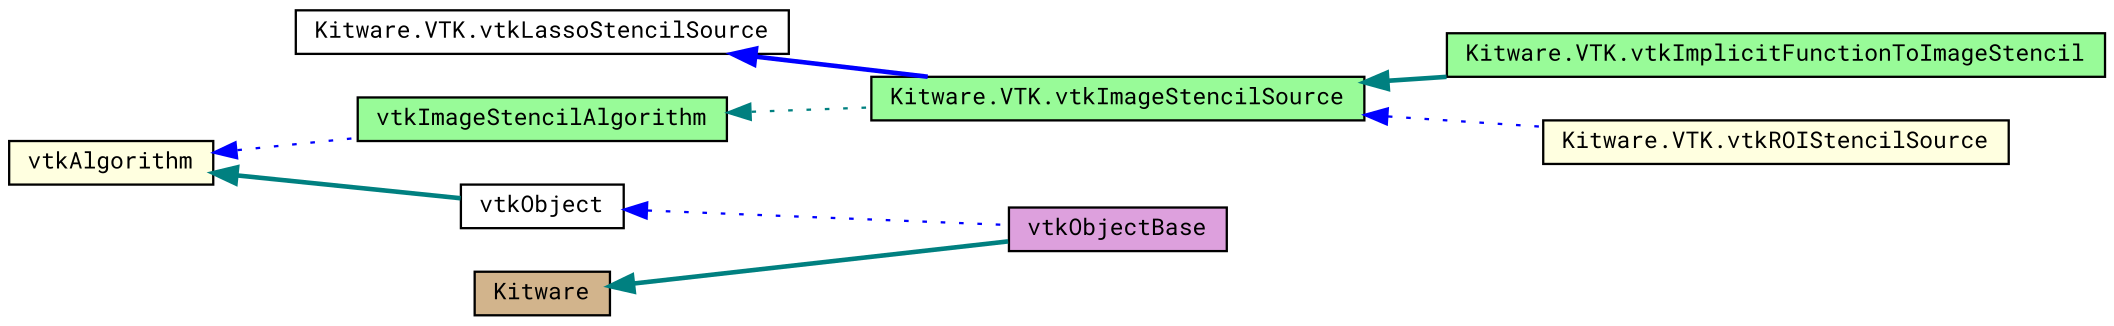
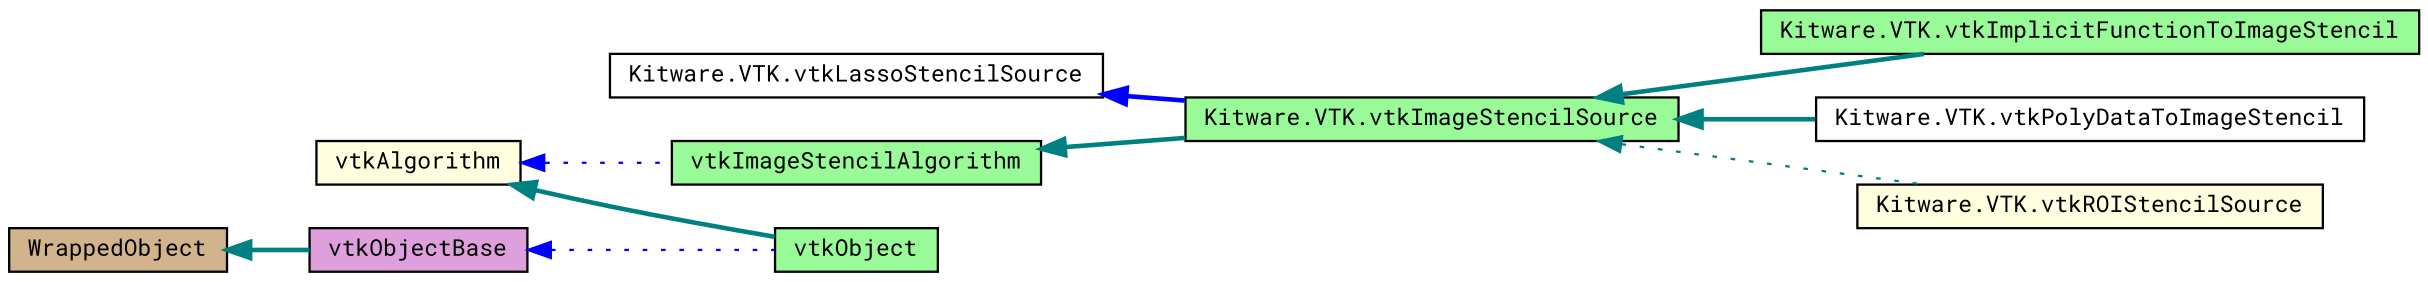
(811, 110) -> (1125, 142)
none -> (2090, 119)
(1465, 122) -> (1773, 164)
(542, 206) -> (856, 250)
(828, 218) -> (663, 250)
(542, 294) -> (118, 250)
